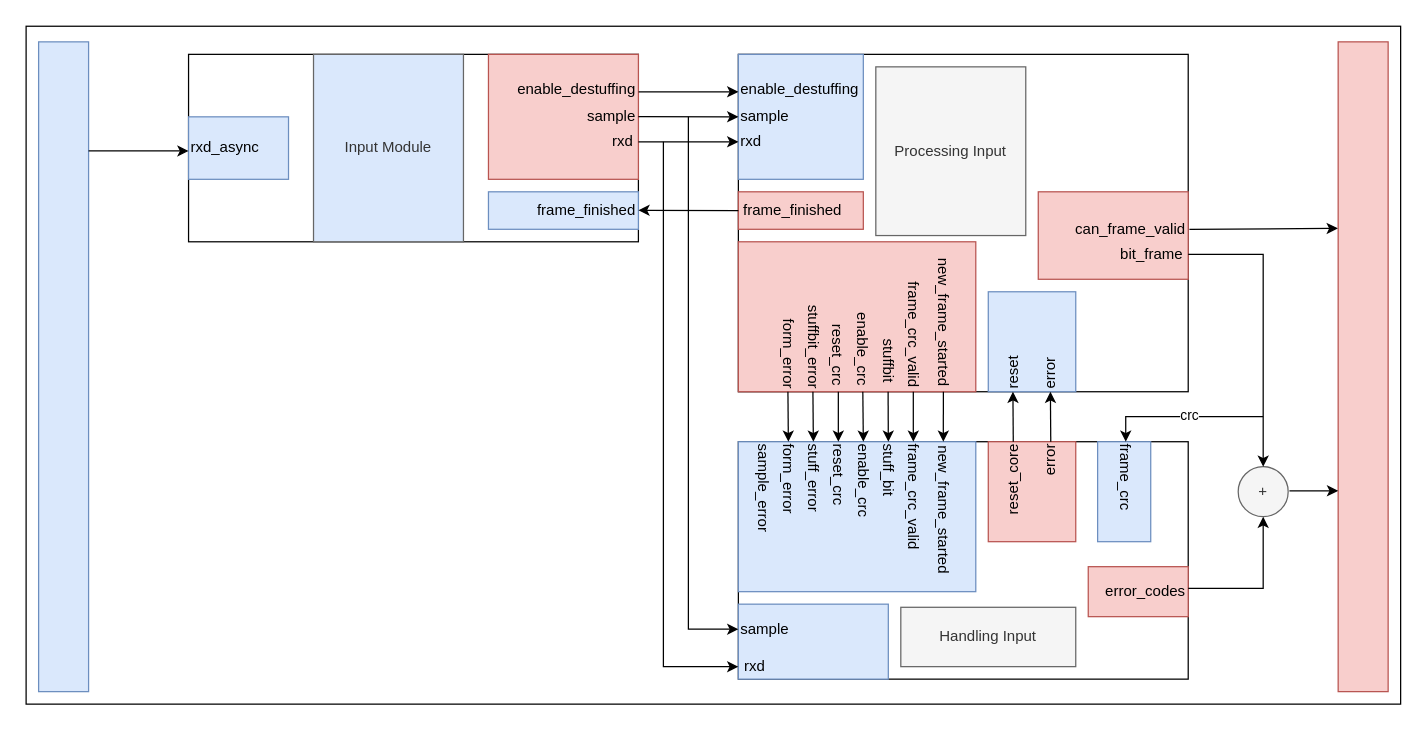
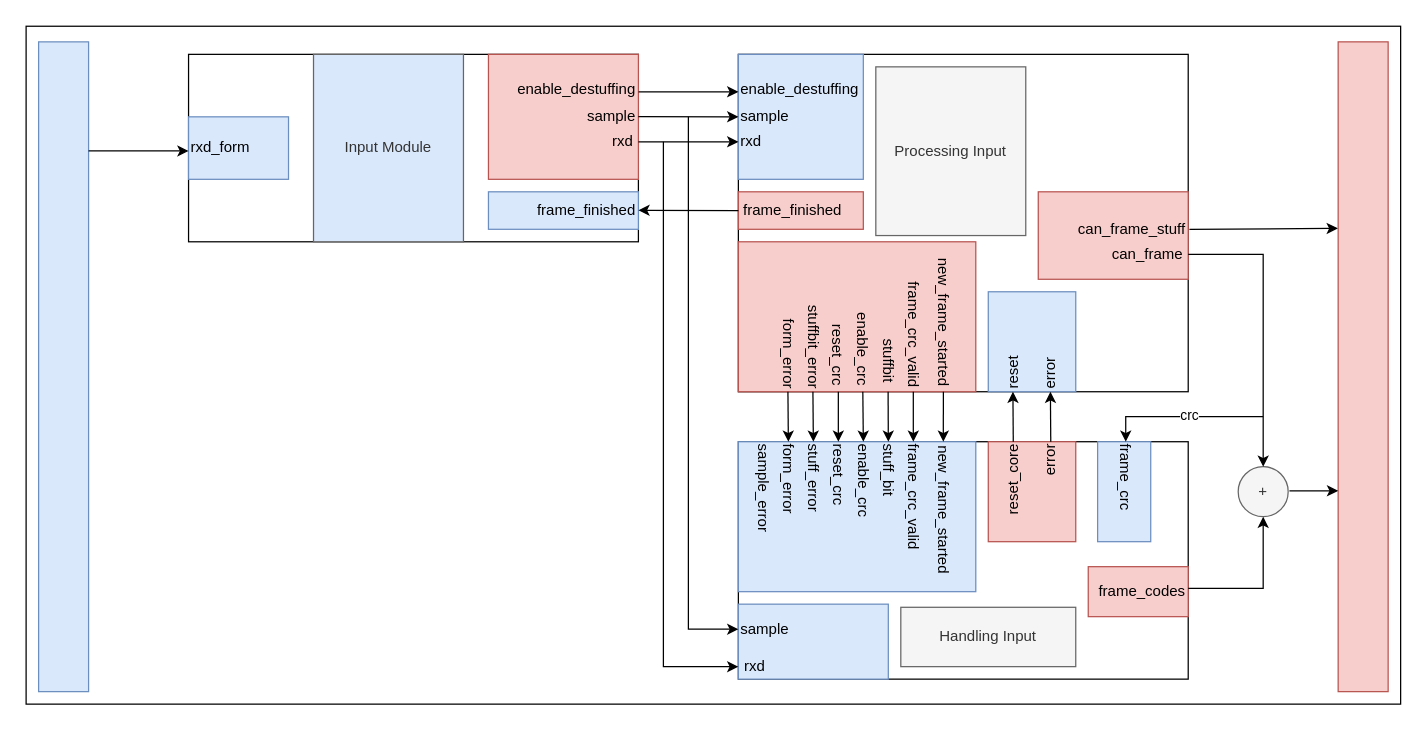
(228, 148) -> (224, 148)
(1127, 229) -> (1123, 229)
(1147, 254) -> (1145, 254)
(1139, 592) -> (1139, 592)
